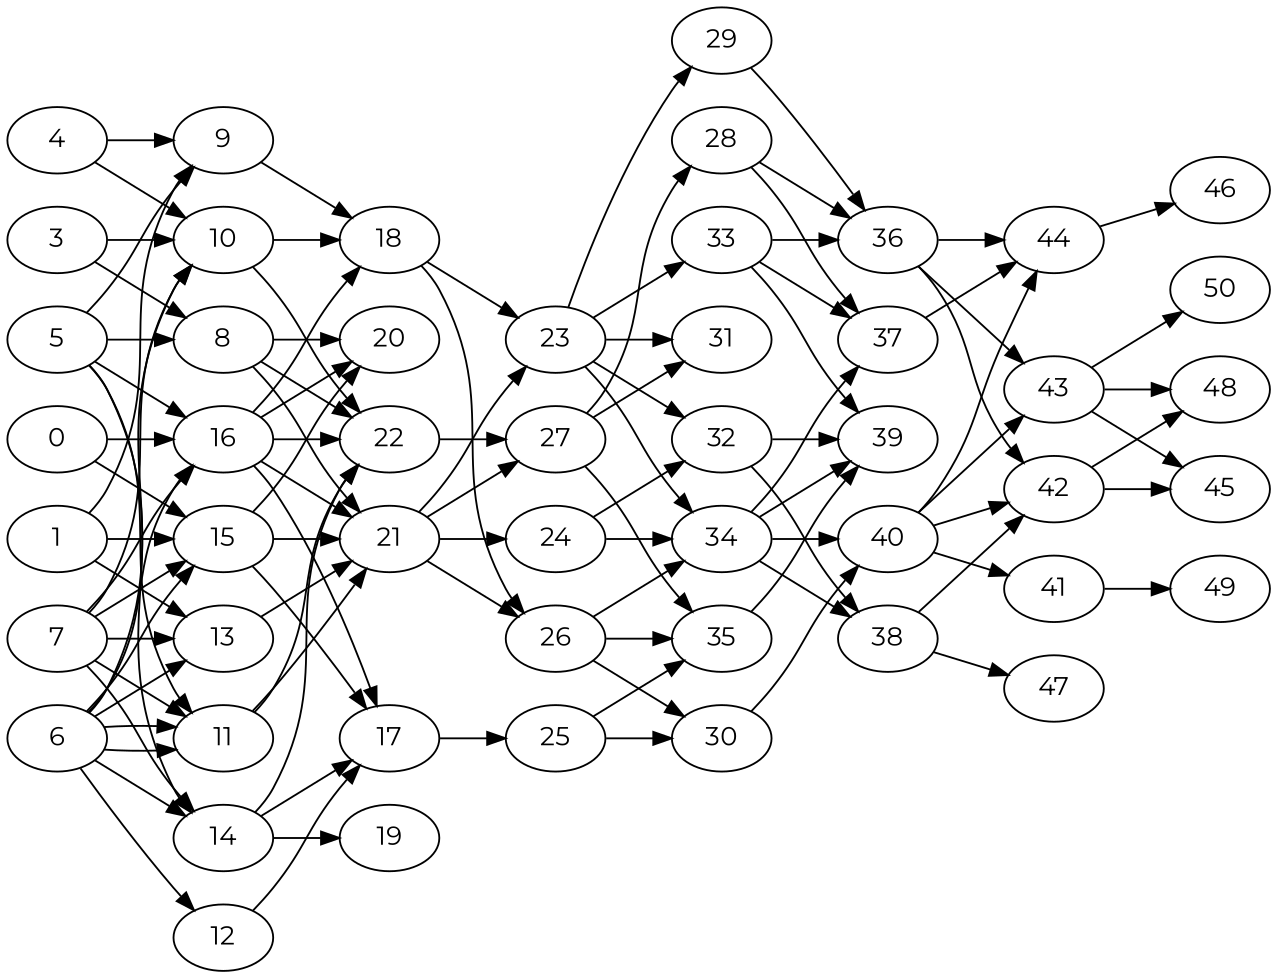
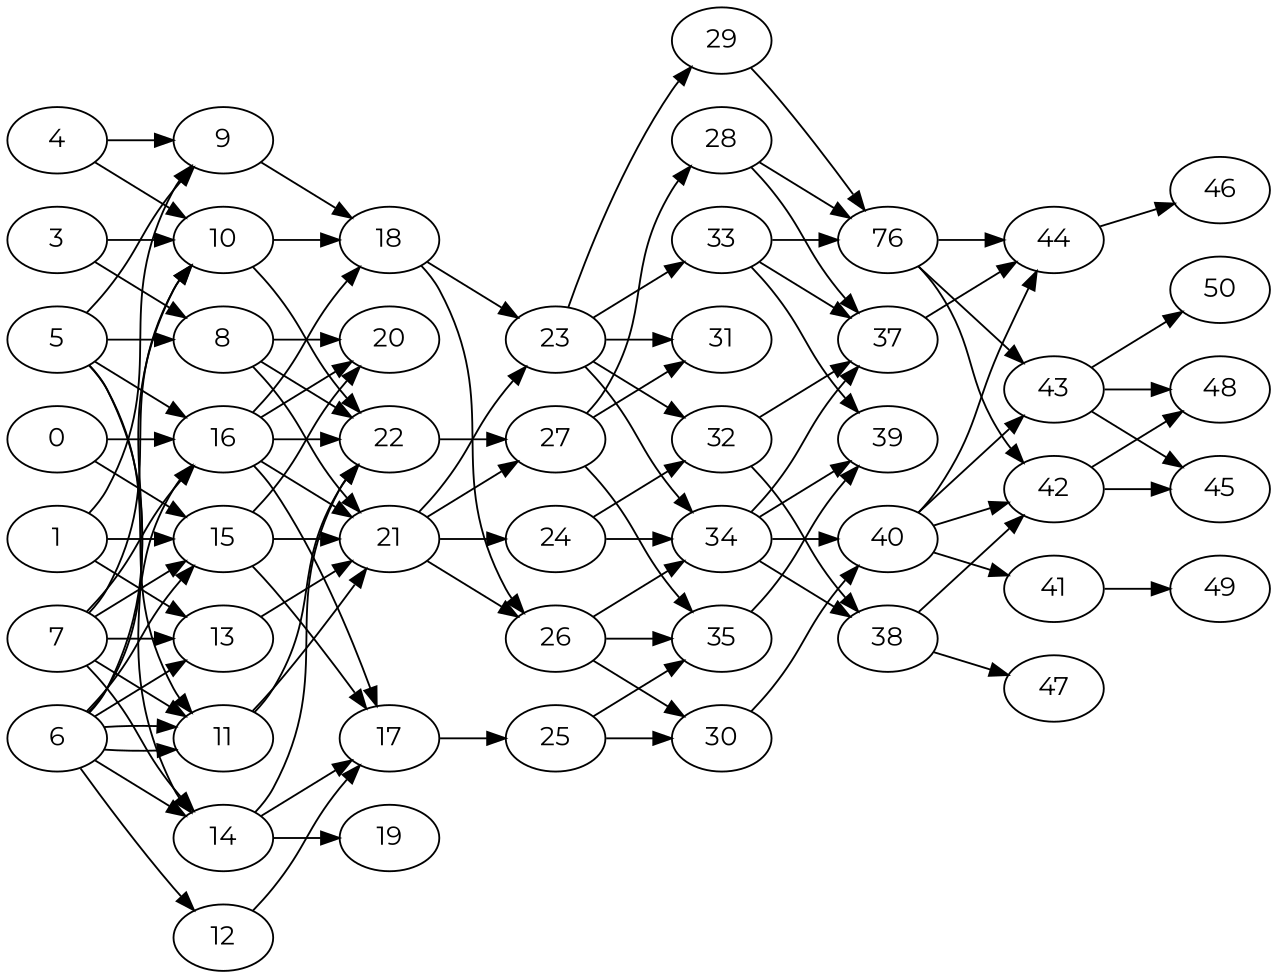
(888, 240) -> (888, 240)
(791, 439) -> (797, 394)
